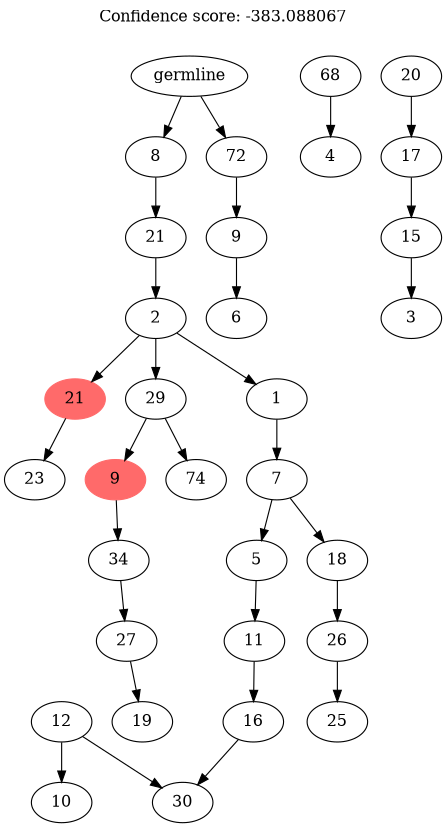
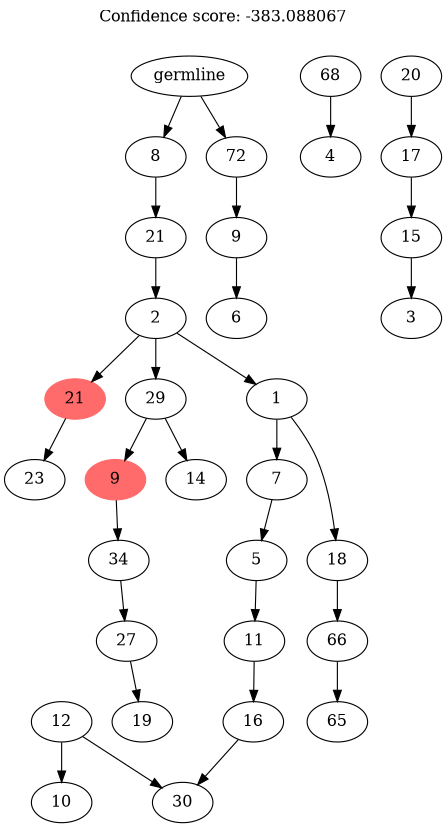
(196, 480) -> (196, 480)
(304, 516) -> (321, 470)
(337, 641) -> (337, 641)
(337, 722) -> (337, 722)
